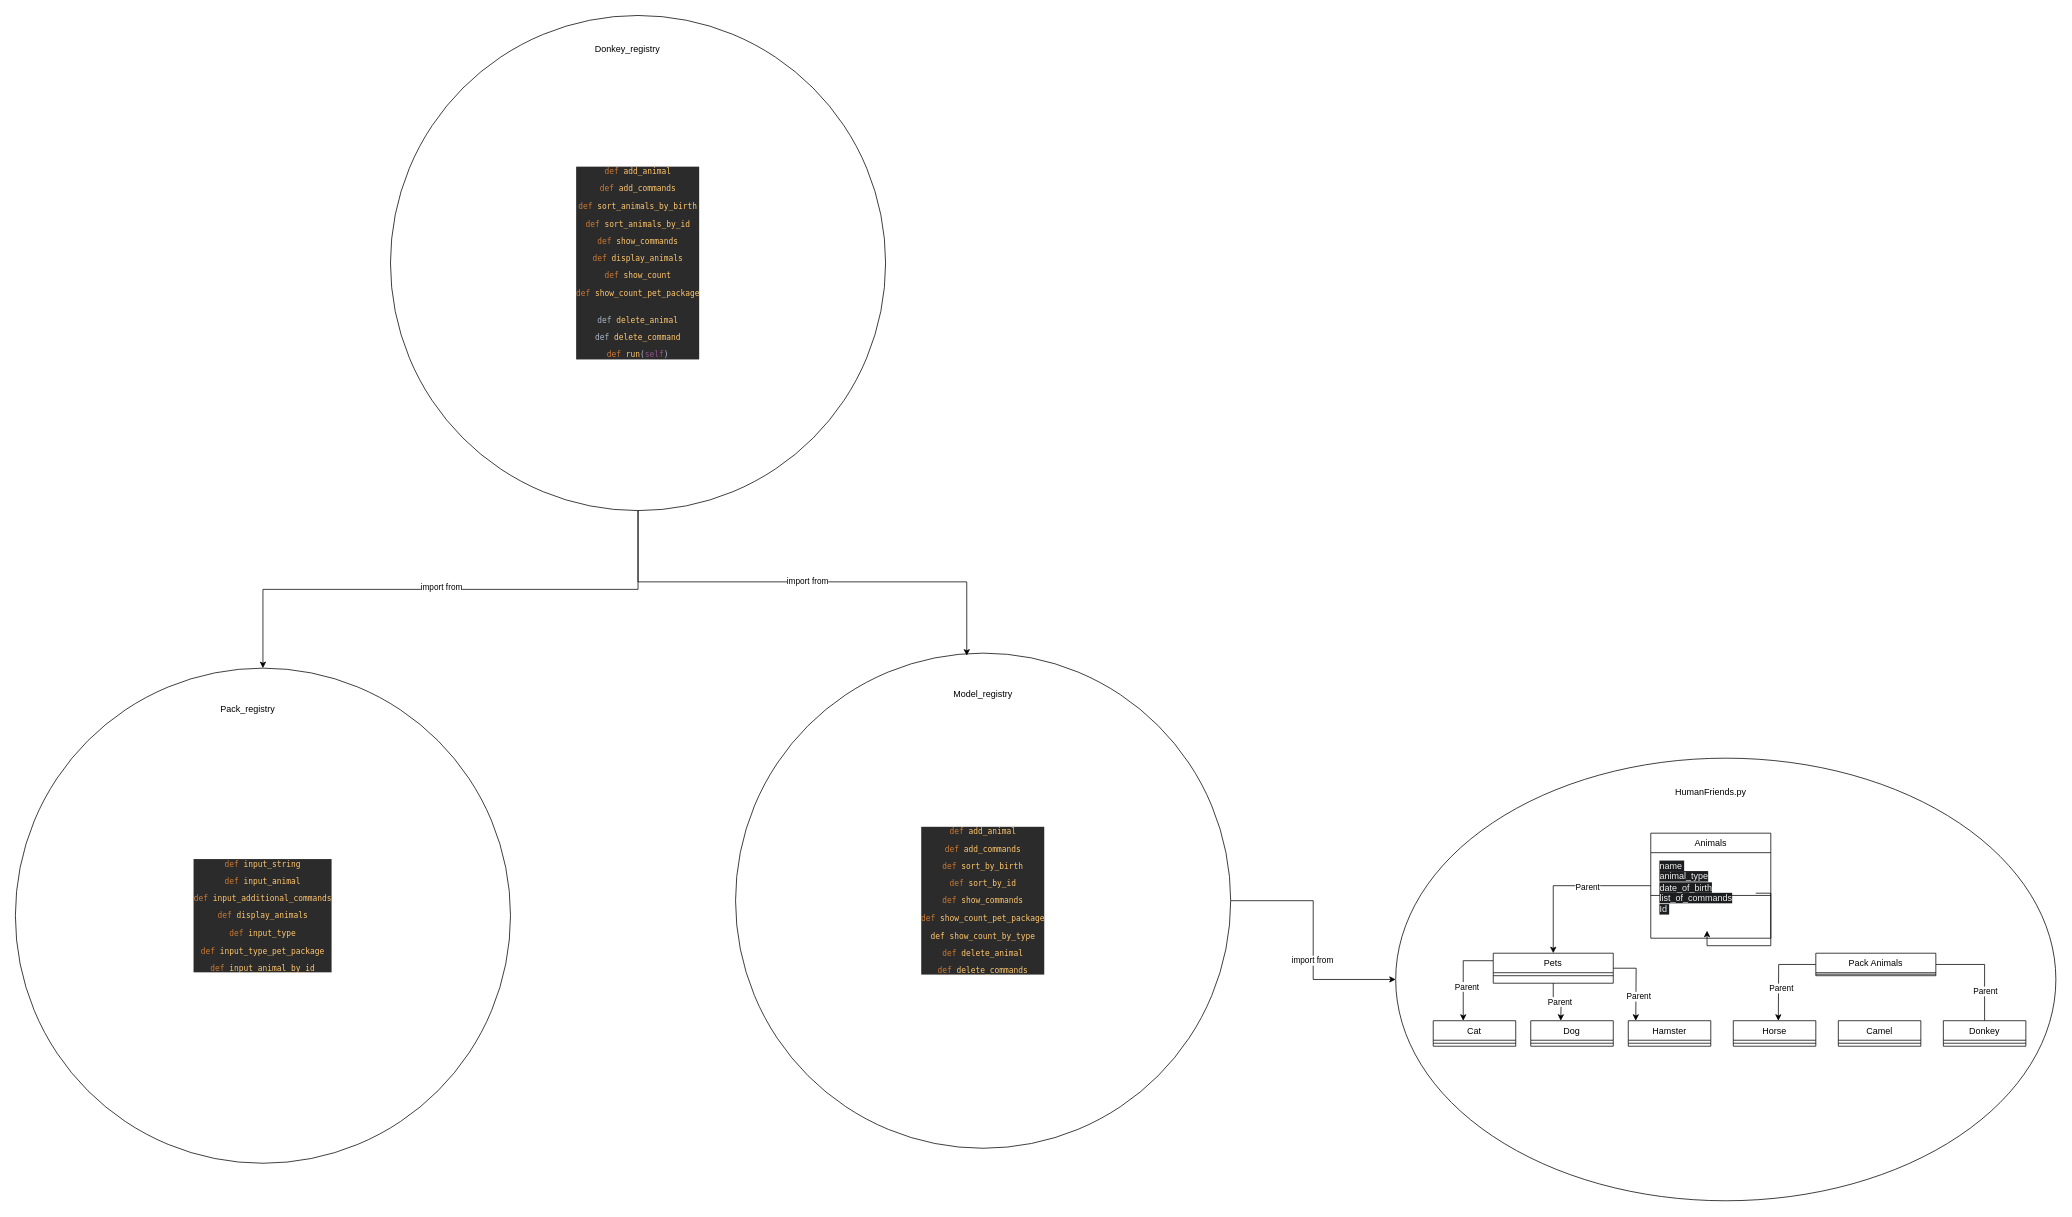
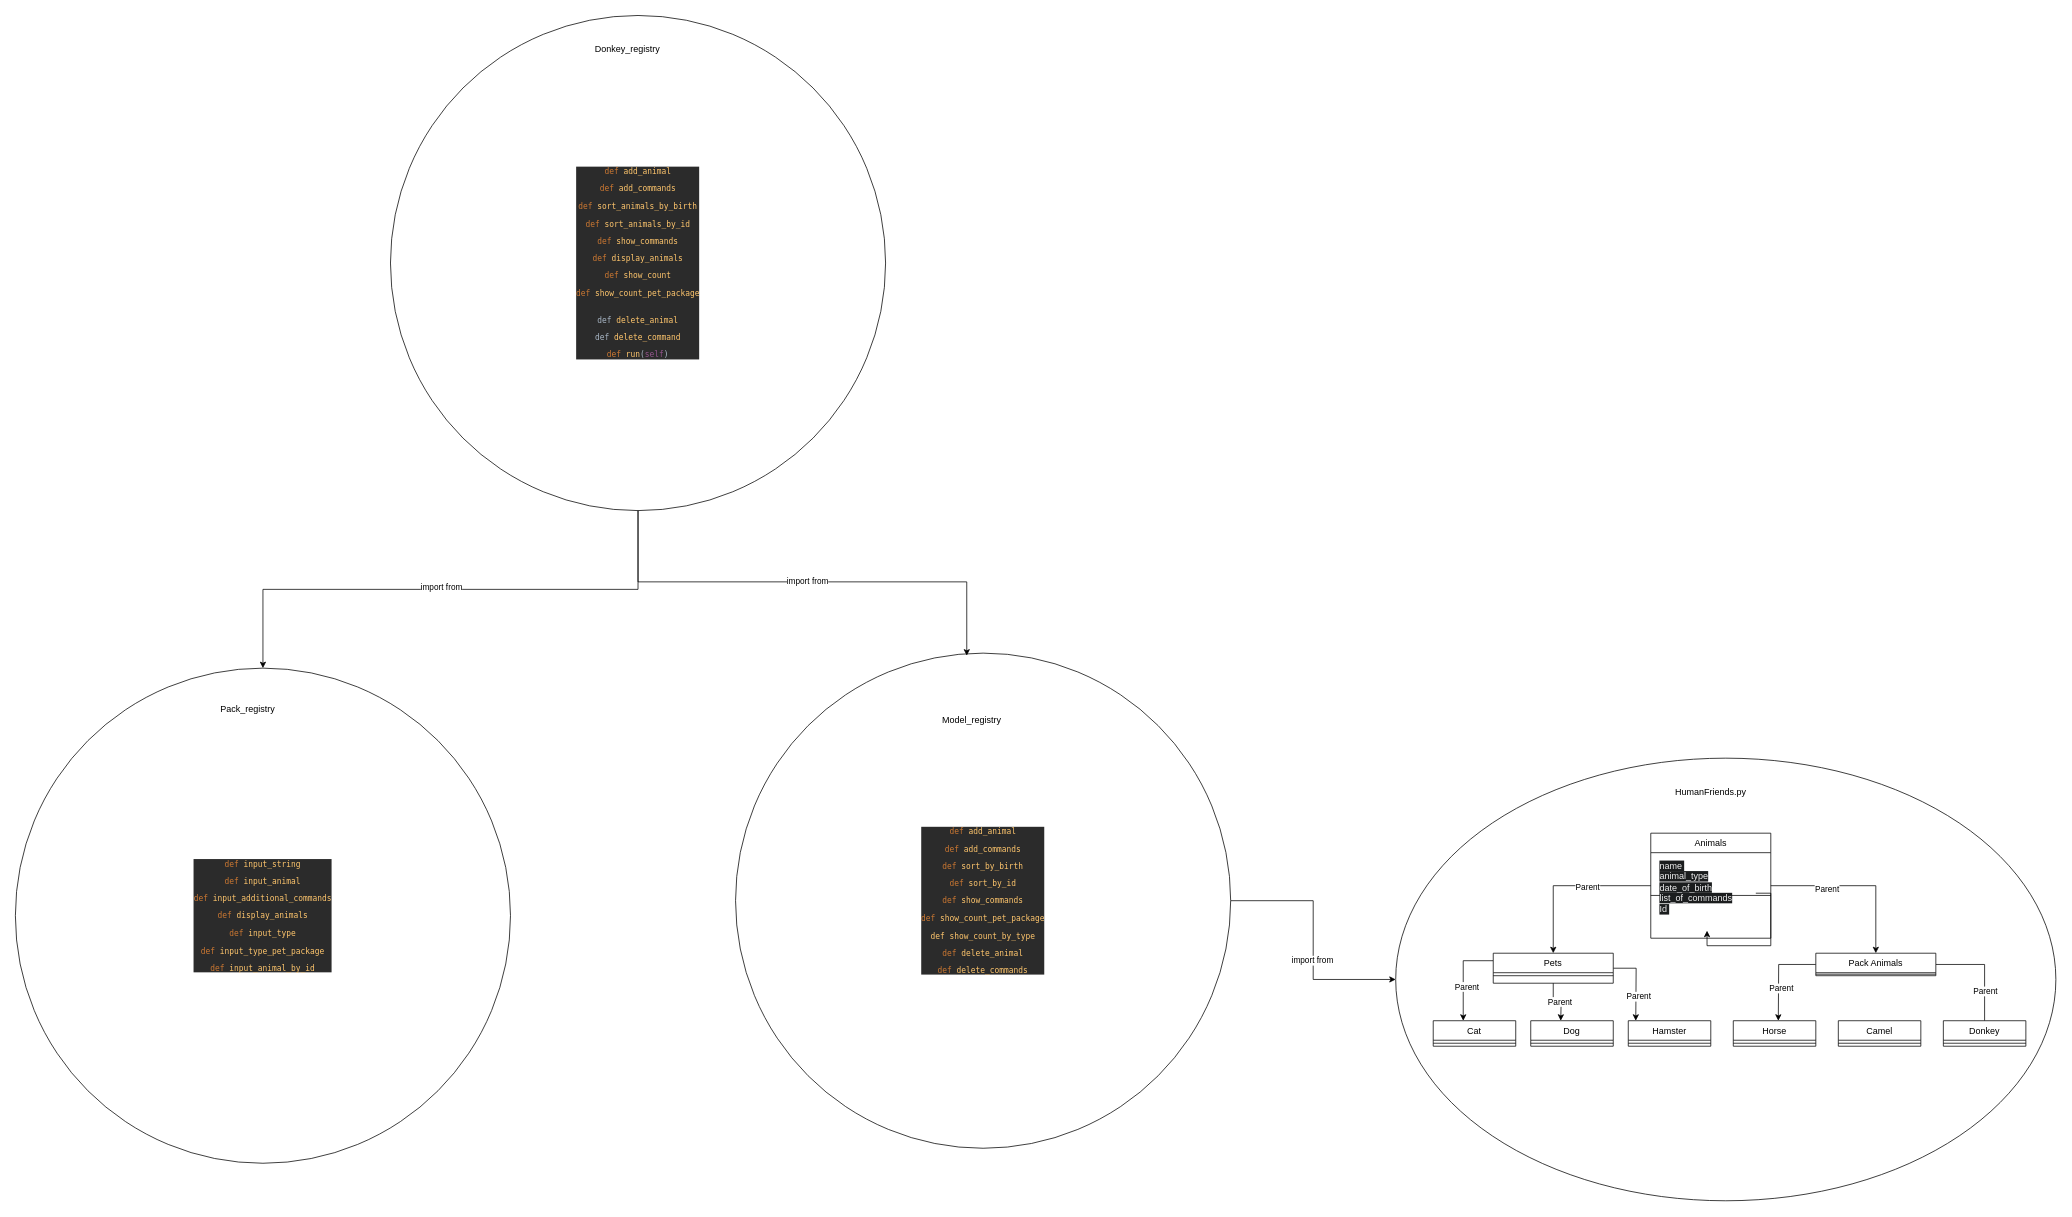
(983, 694) -> (972, 720)
none -> (1854, 885)
